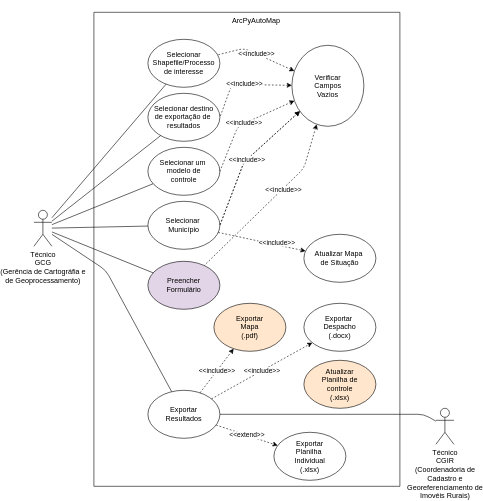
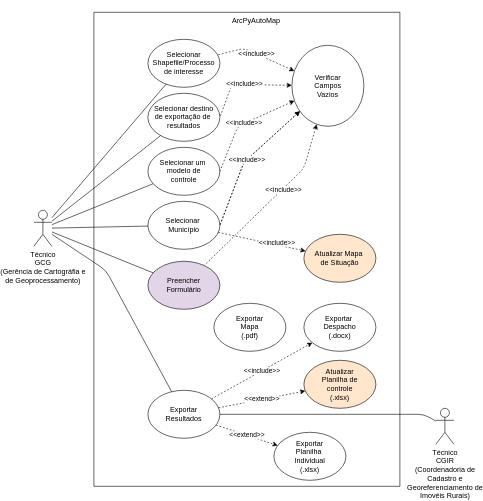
(340, 258) -> (340, 258)
(250, 327) -> (250, 327)
(211, 378) -> none
none -> (276, 397)
